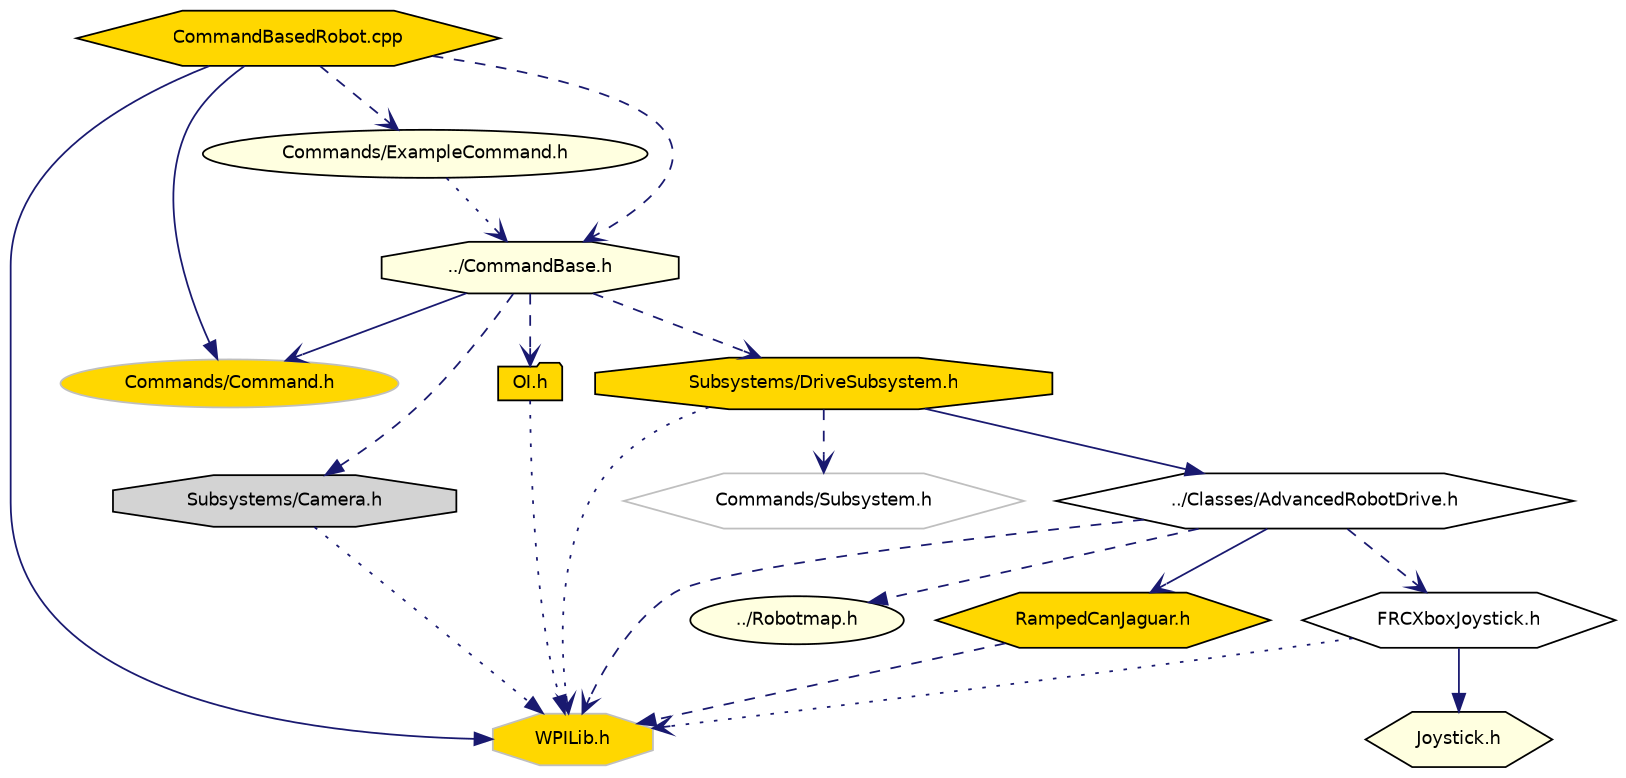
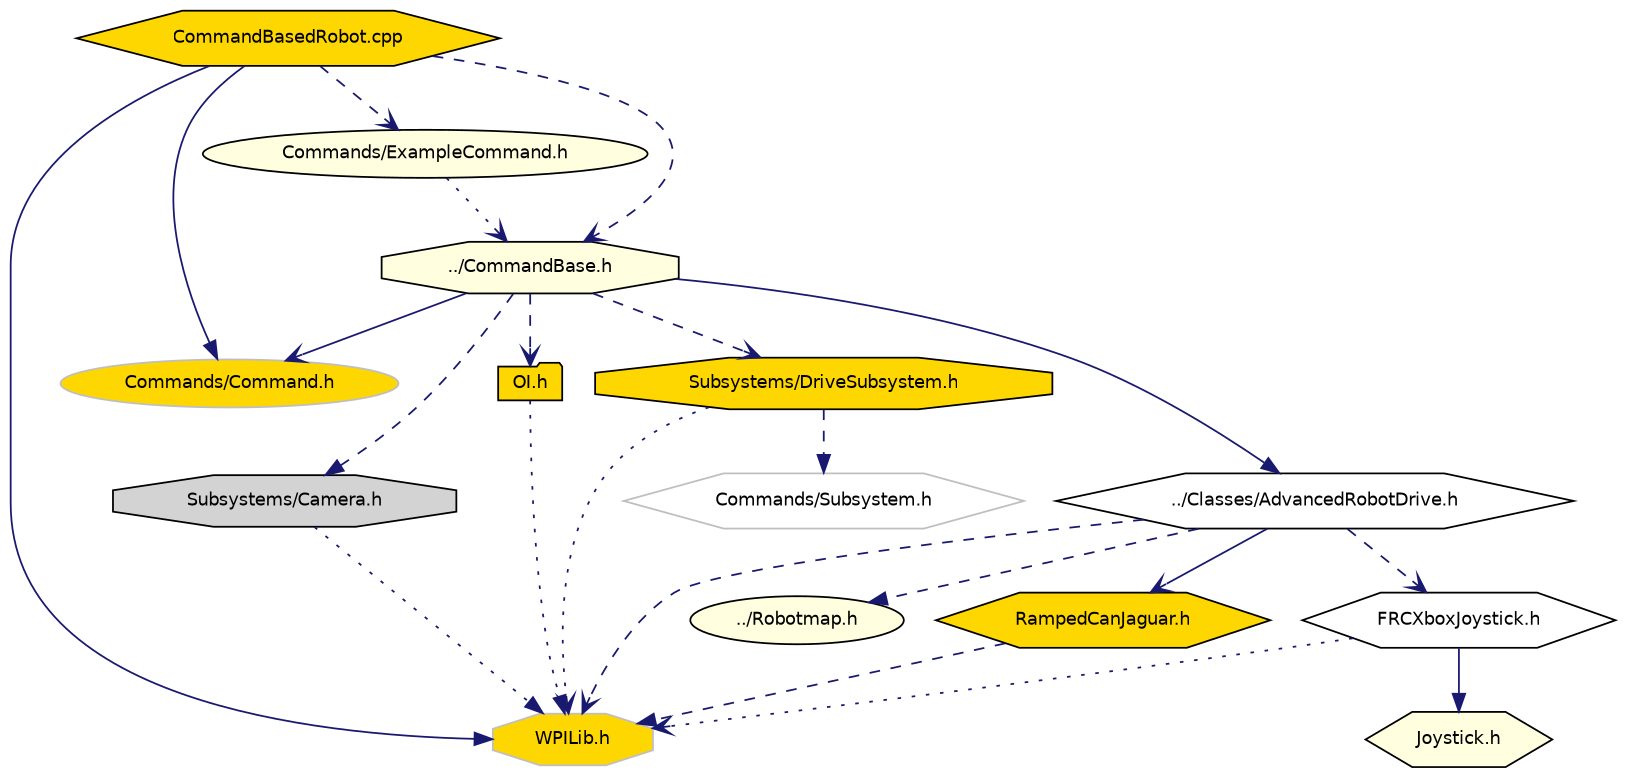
(824, 432) -> (824, 432)
(1055, 439) -> (983, 331)
